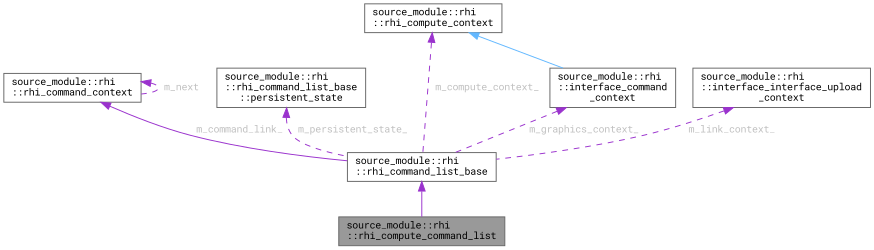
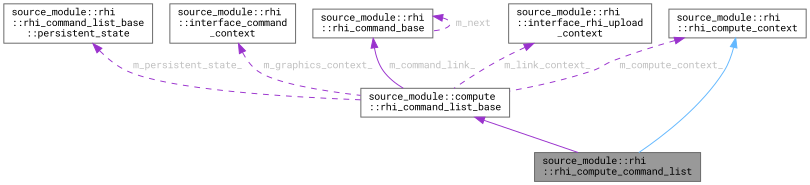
(521, 52) -> (695, 107)
(72, 88) -> (373, 24)
(782, 88) -> (580, 24)
(422, 167) -> (435, 103)
